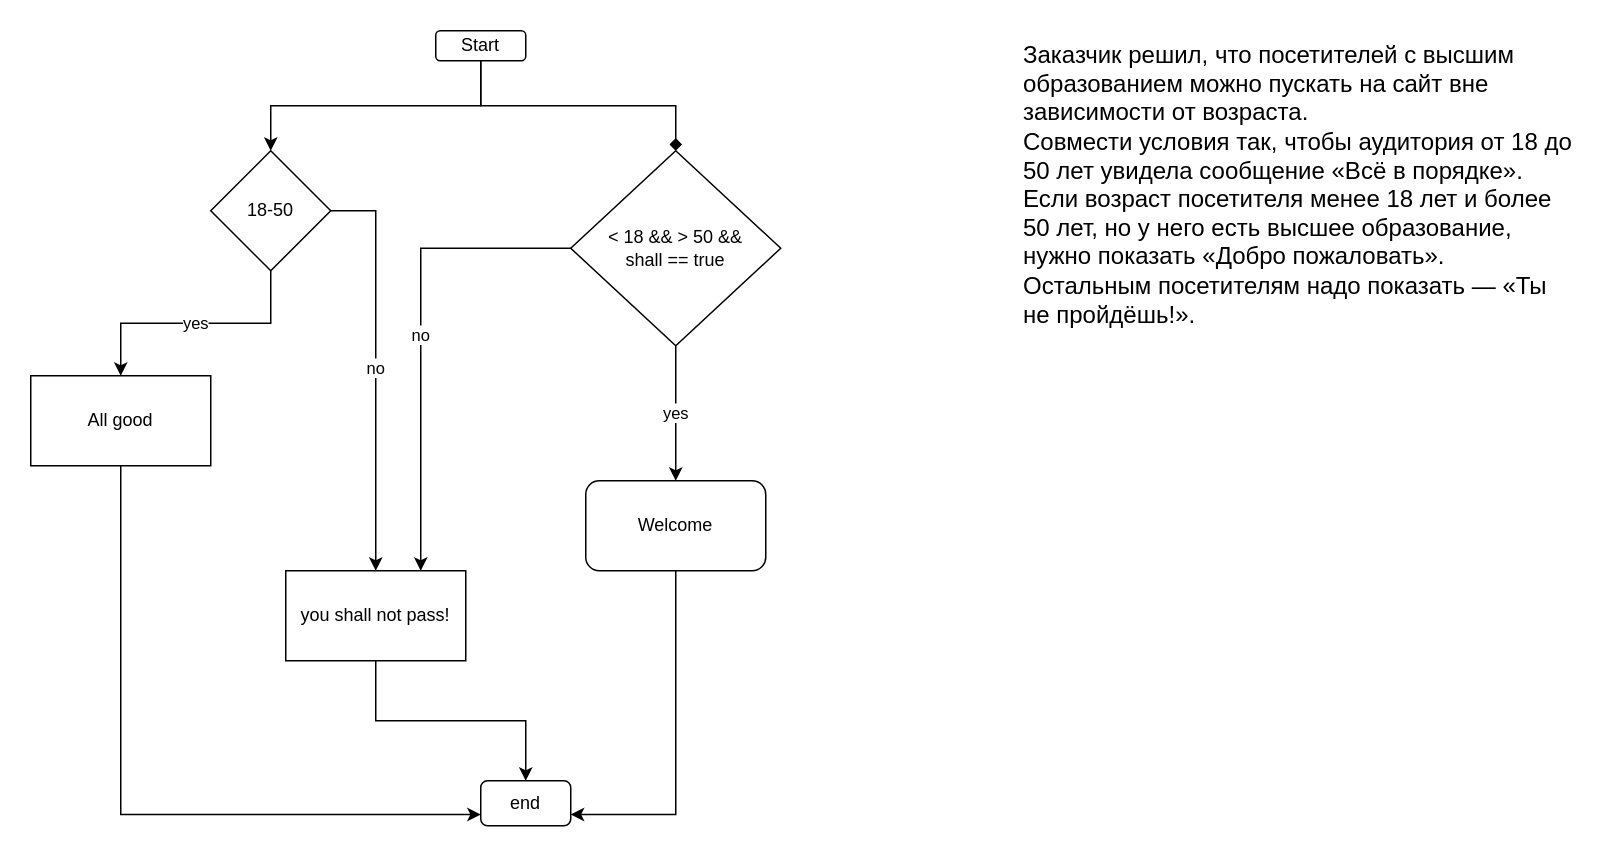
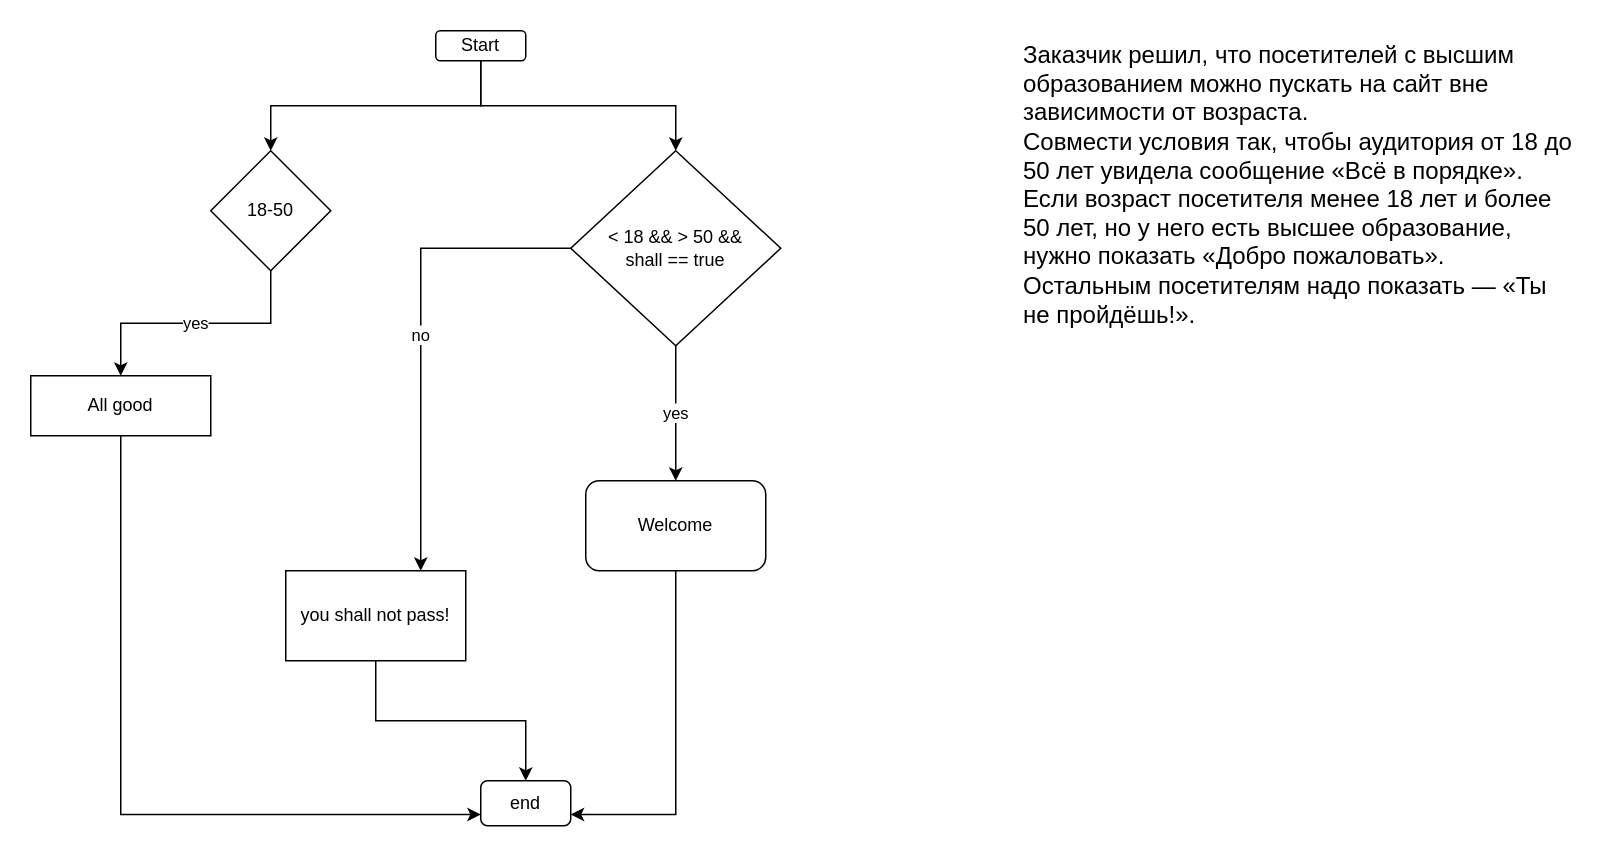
(676, 138) -> (676, 139)
(376, 363) -> none
(121, 421) -> (121, 406)
